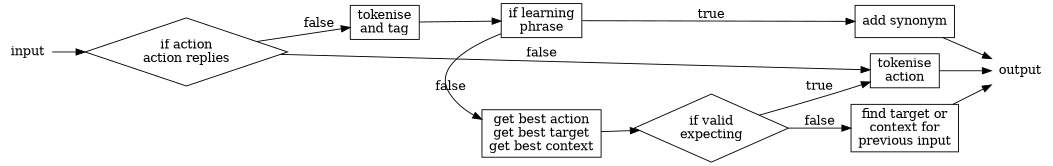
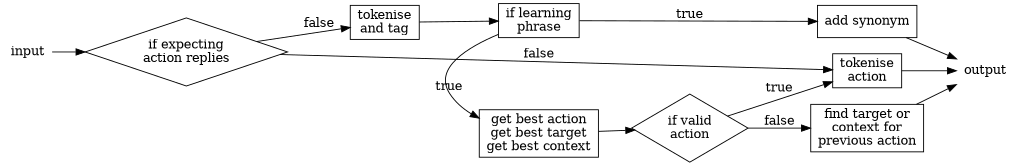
(186, 52) -> (186, 52)
(451, 87) -> (449, 87)
(711, 128) -> (690, 128)
(905, 128) -> (867, 128)
